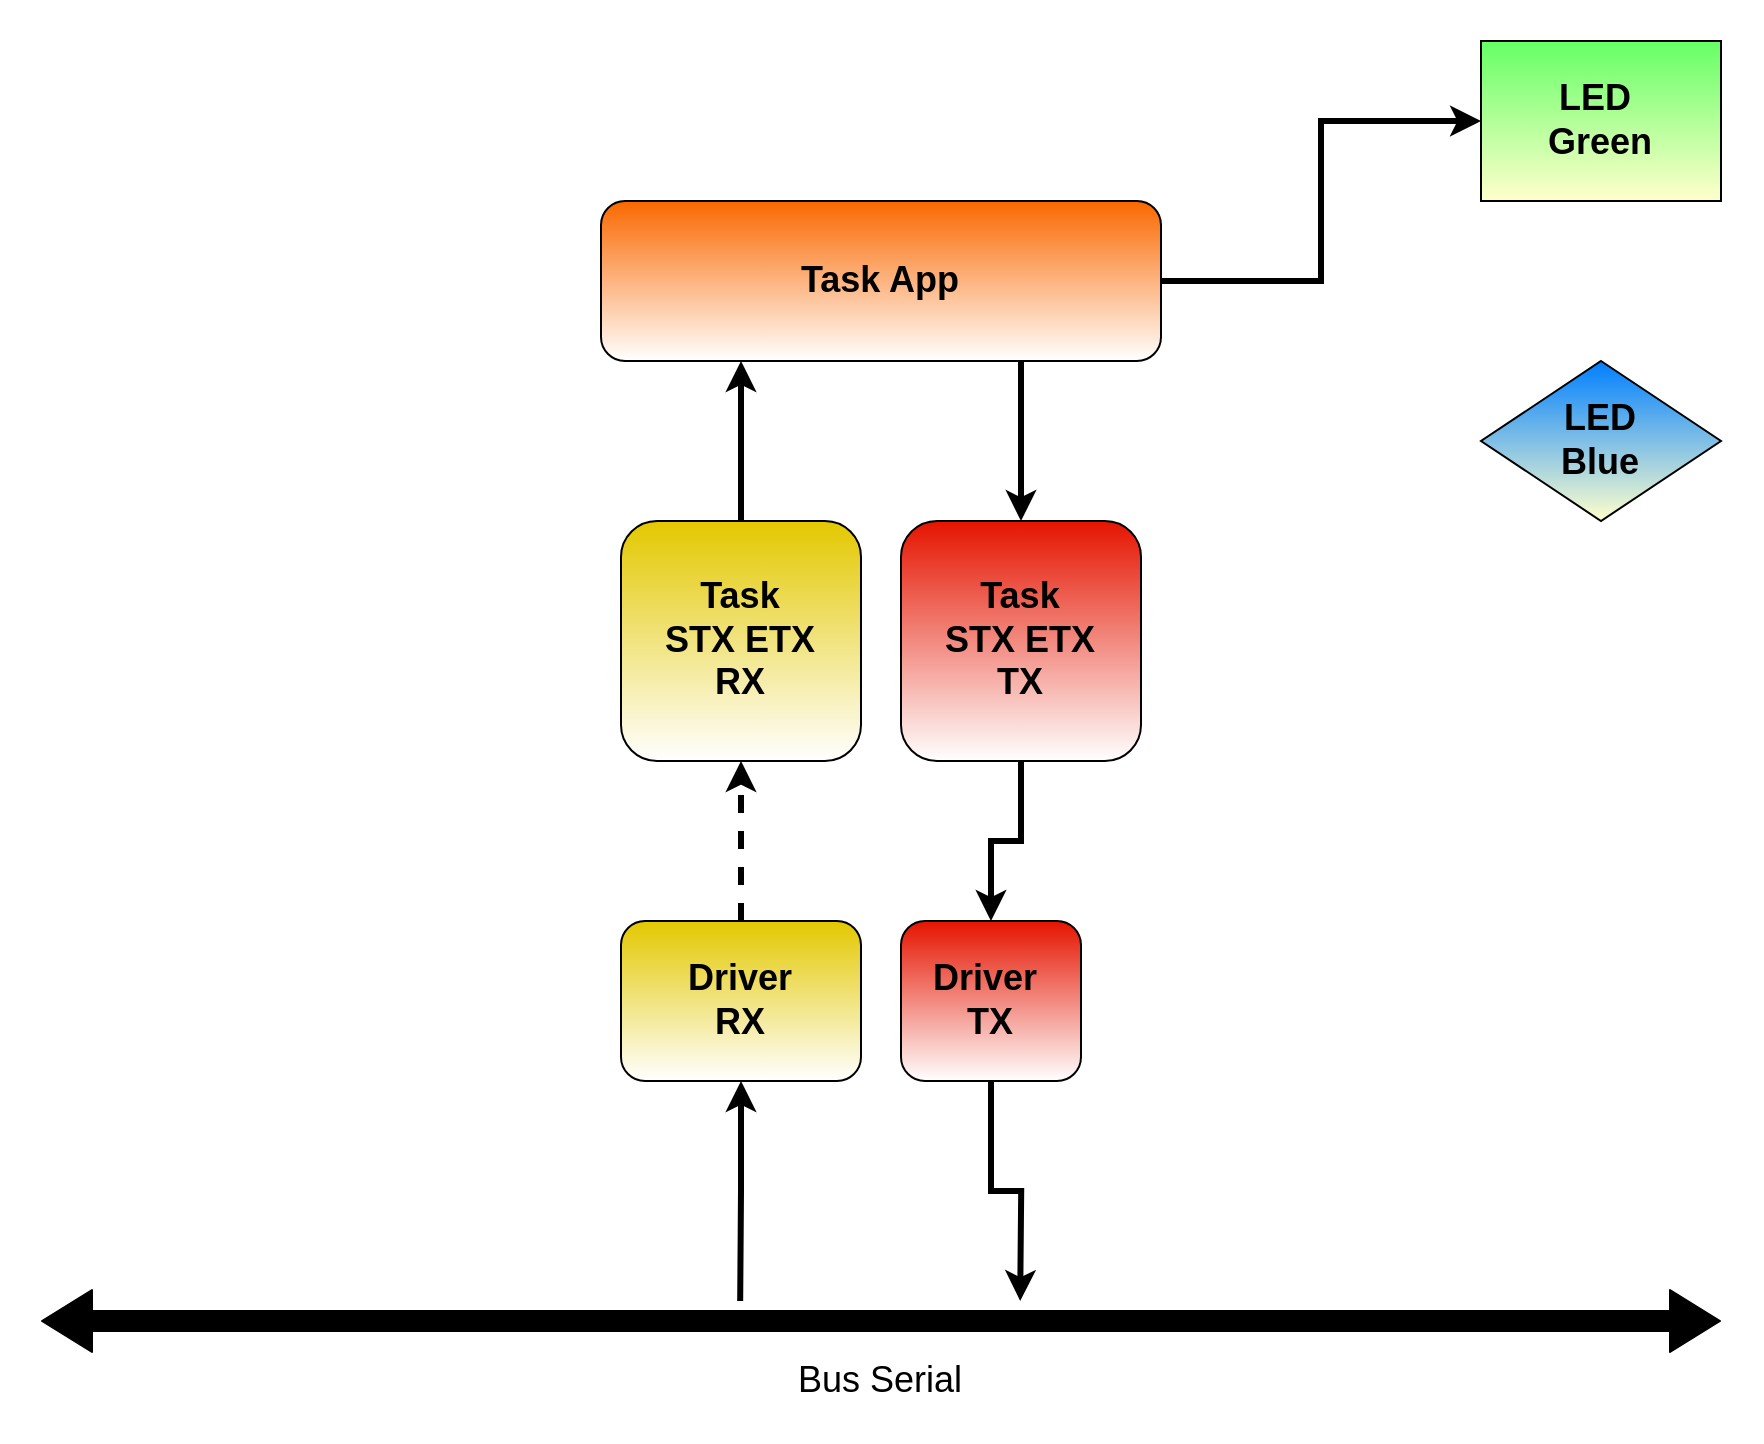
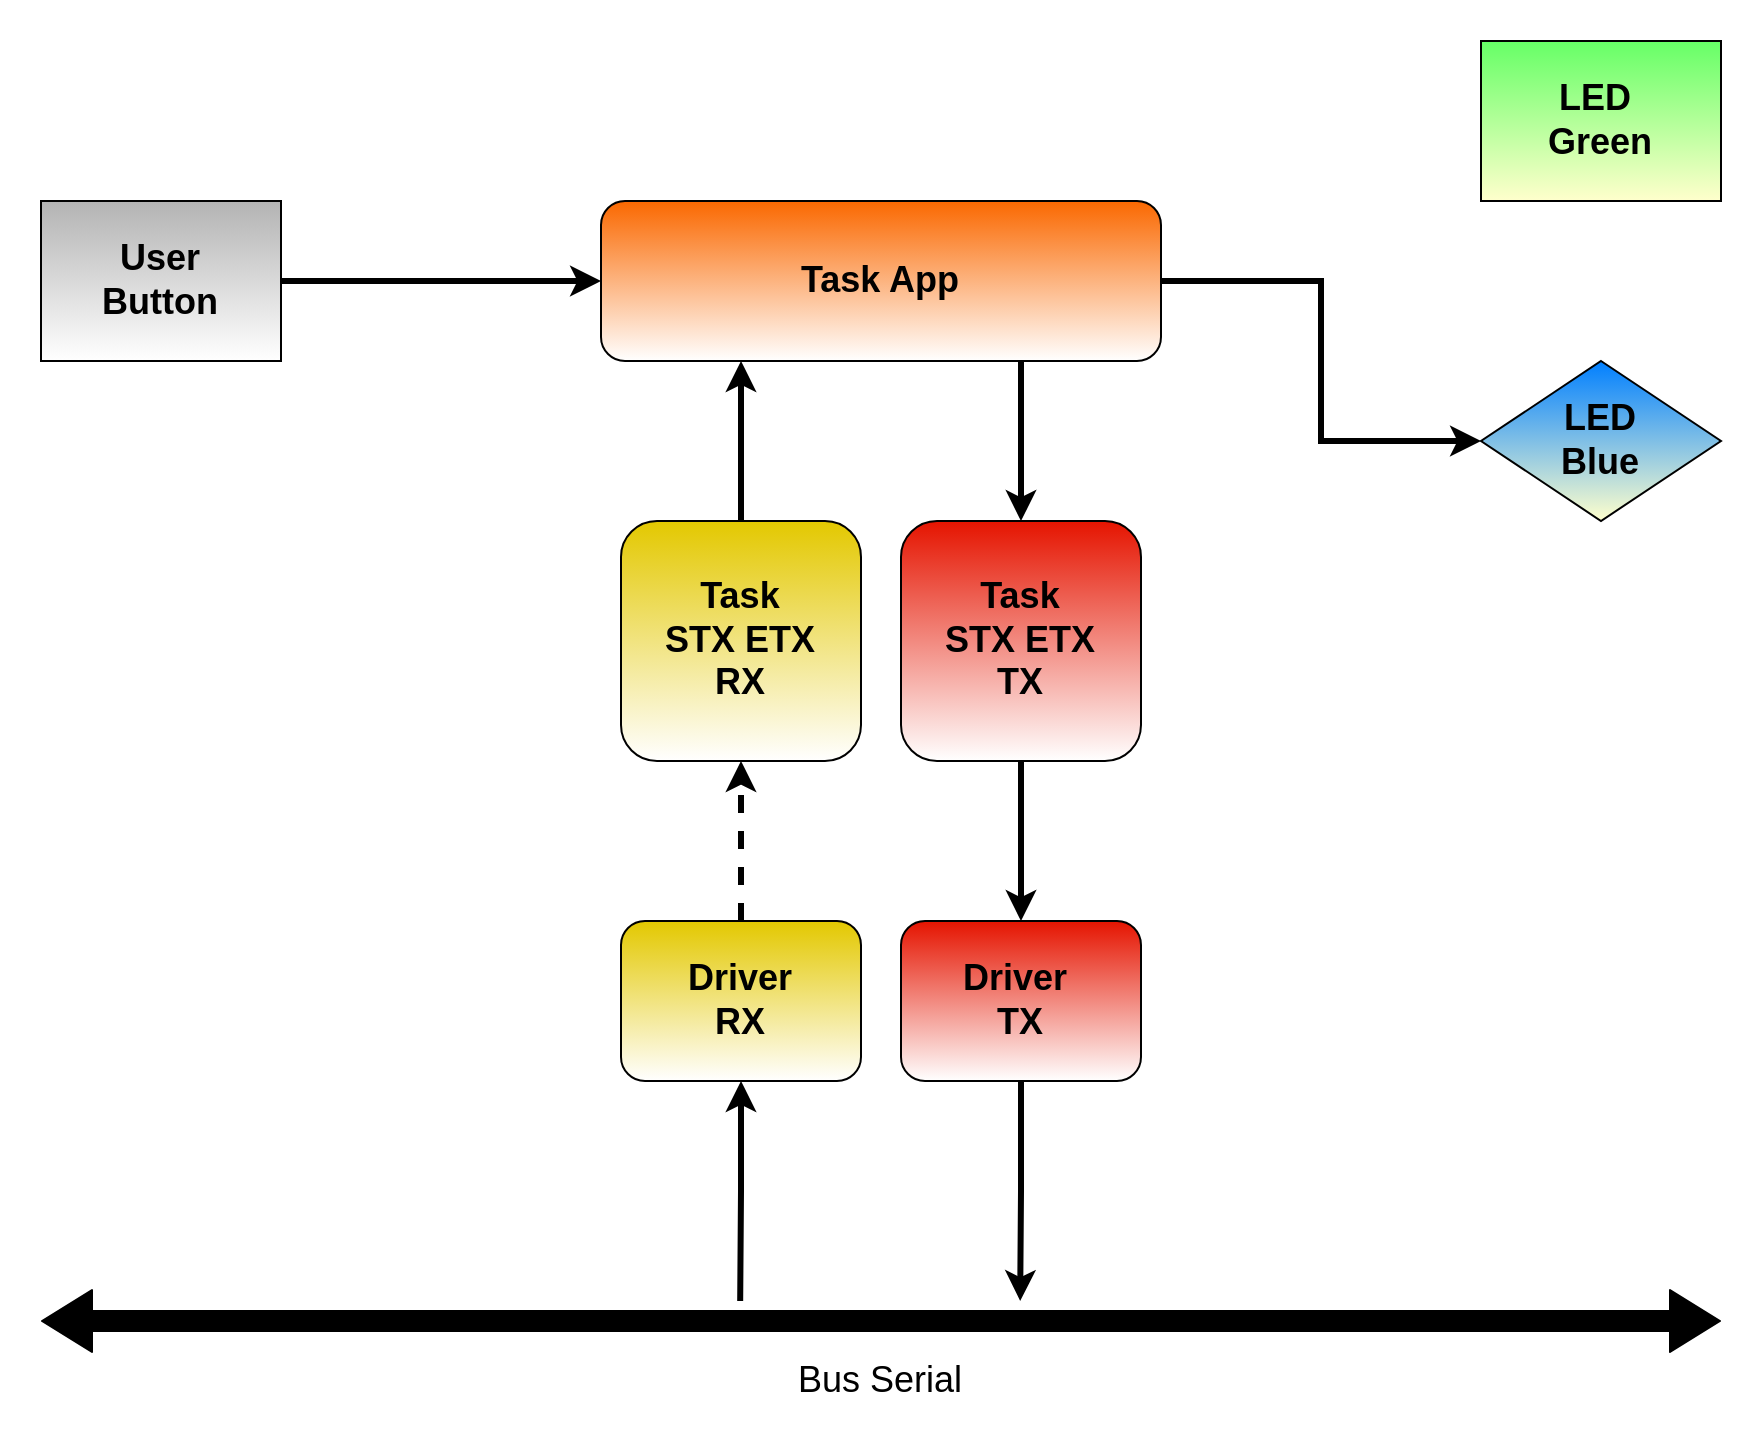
(1321, 131) -> (1321, 431)
none -> (161, 281)
none -> (430, 281)
(991, 1001) -> (1021, 1001)
